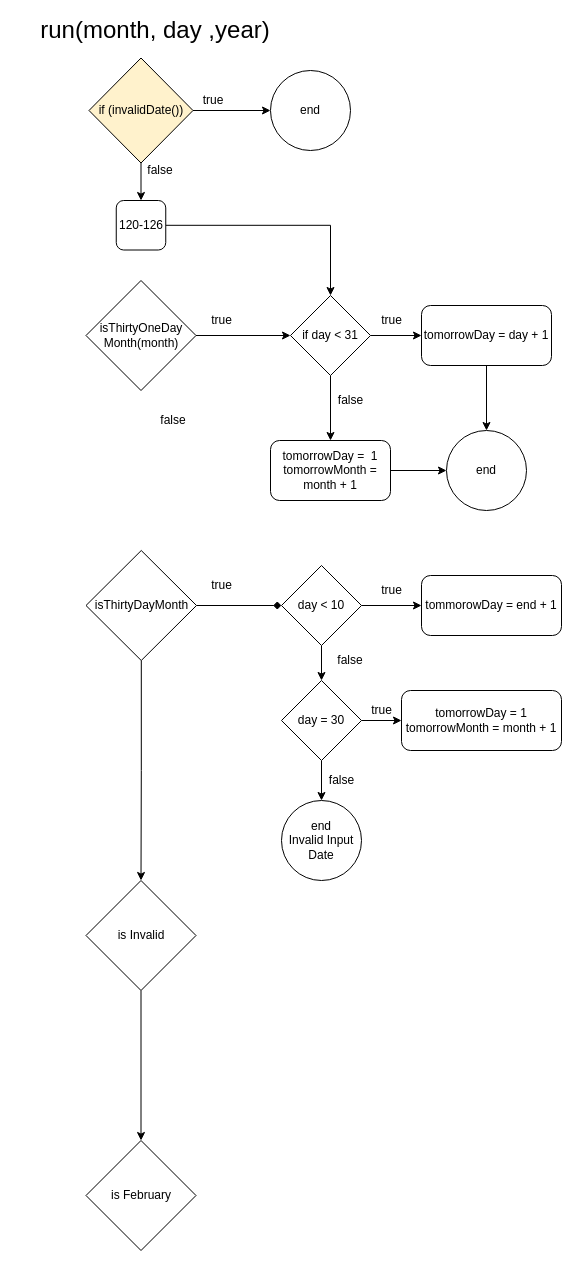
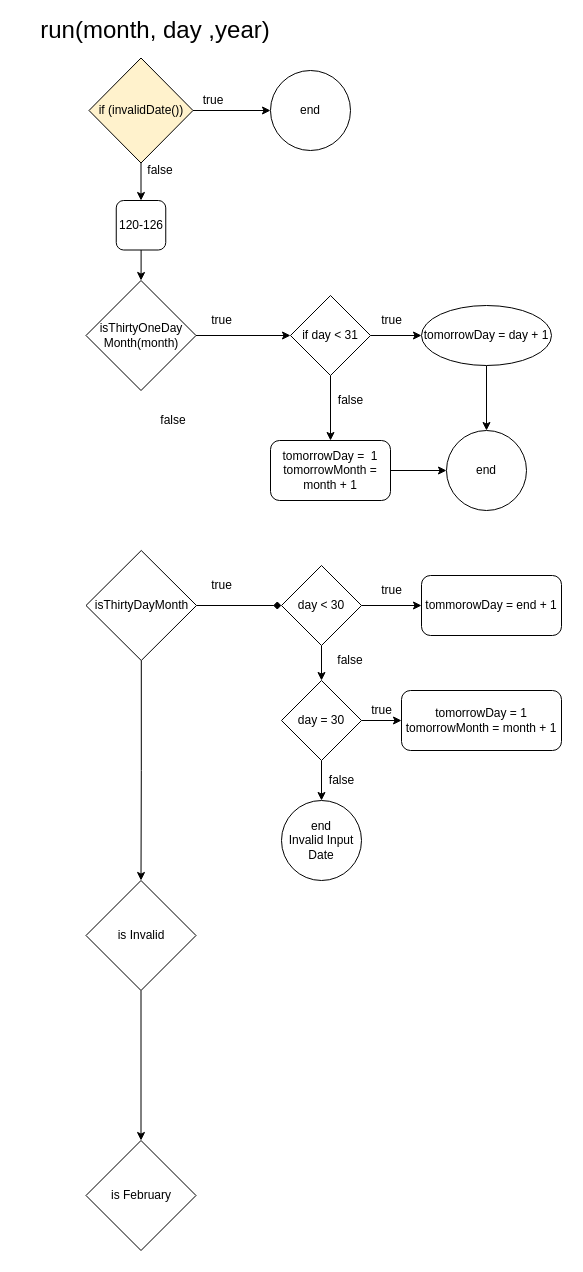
(279, 225) -> (141, 262)
(487, 336) -> (487, 336)
(322, 606) -> (322, 606)
